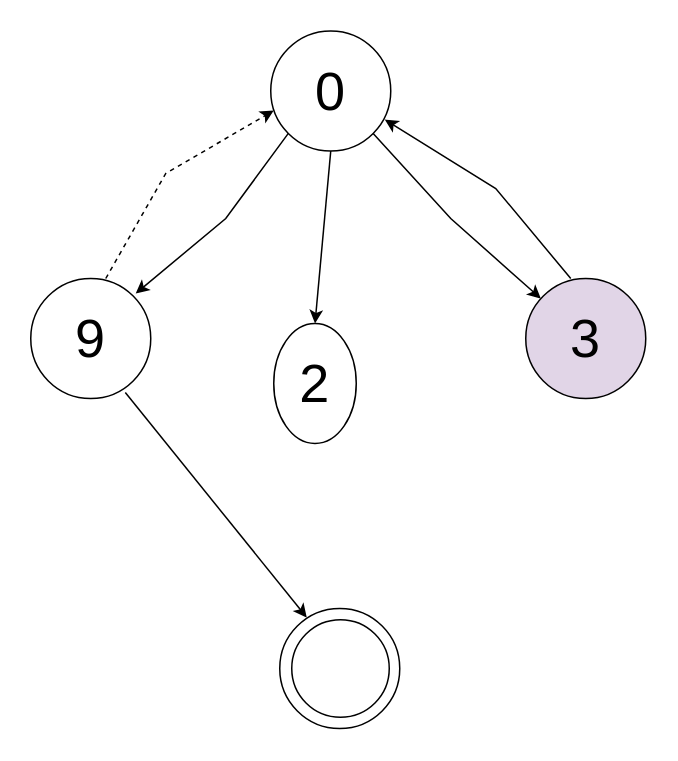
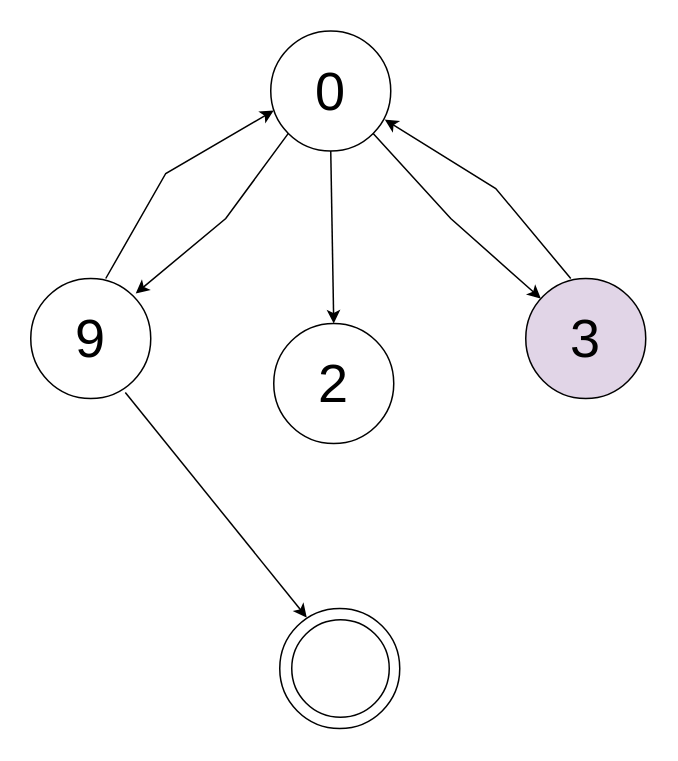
(164, 176) -> (164, 176)
(315, 383) -> (334, 383)
